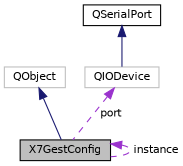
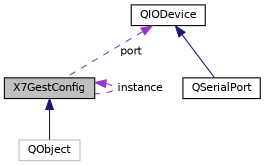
(122, 52) -> (198, 56)
(122, 77) -> (168, 15)
(52, 119) -> (50, 125)
